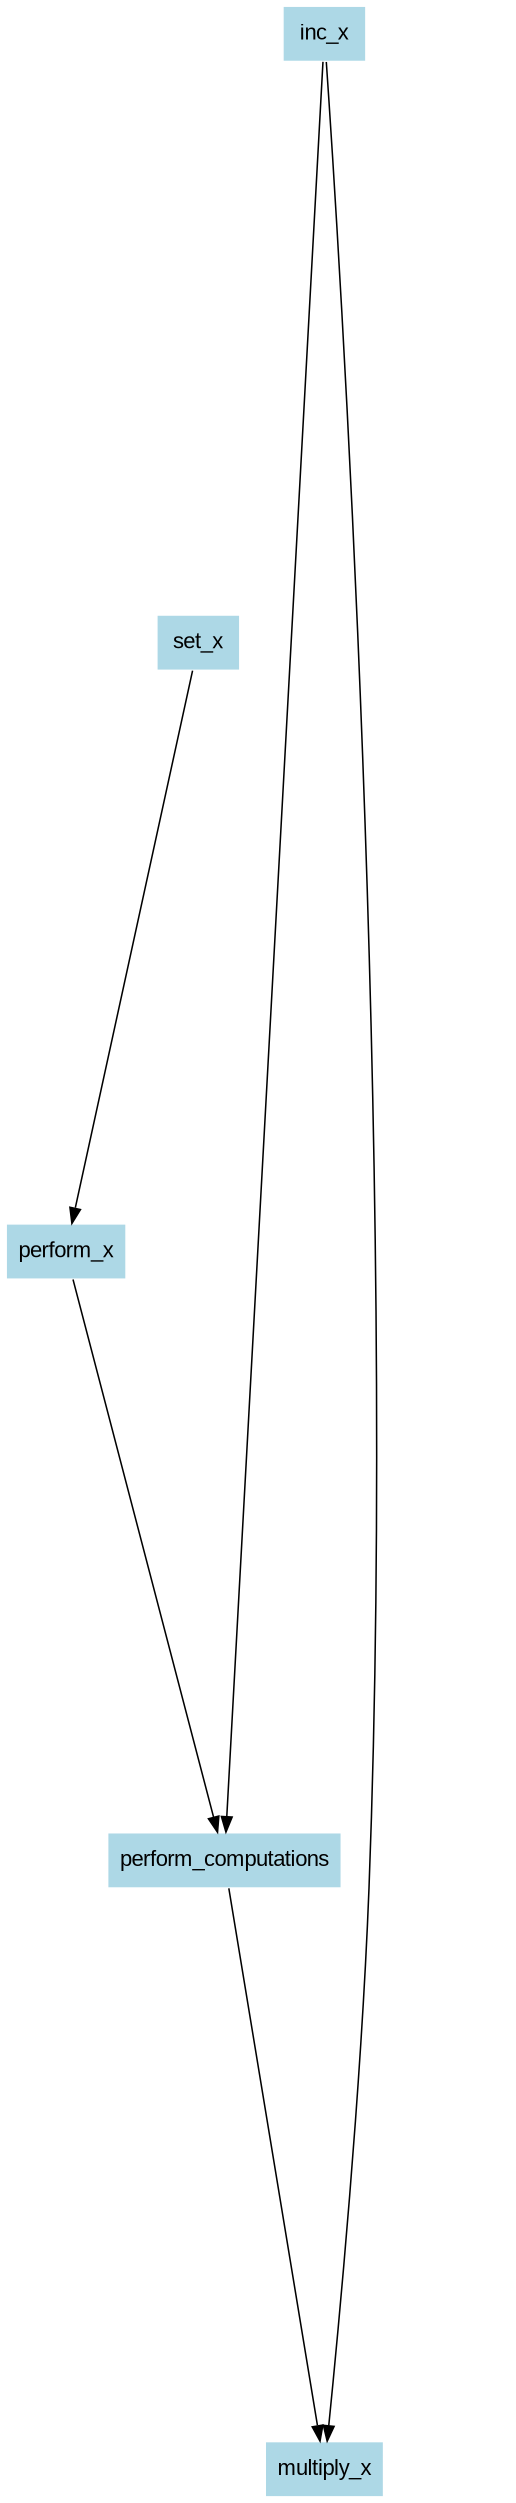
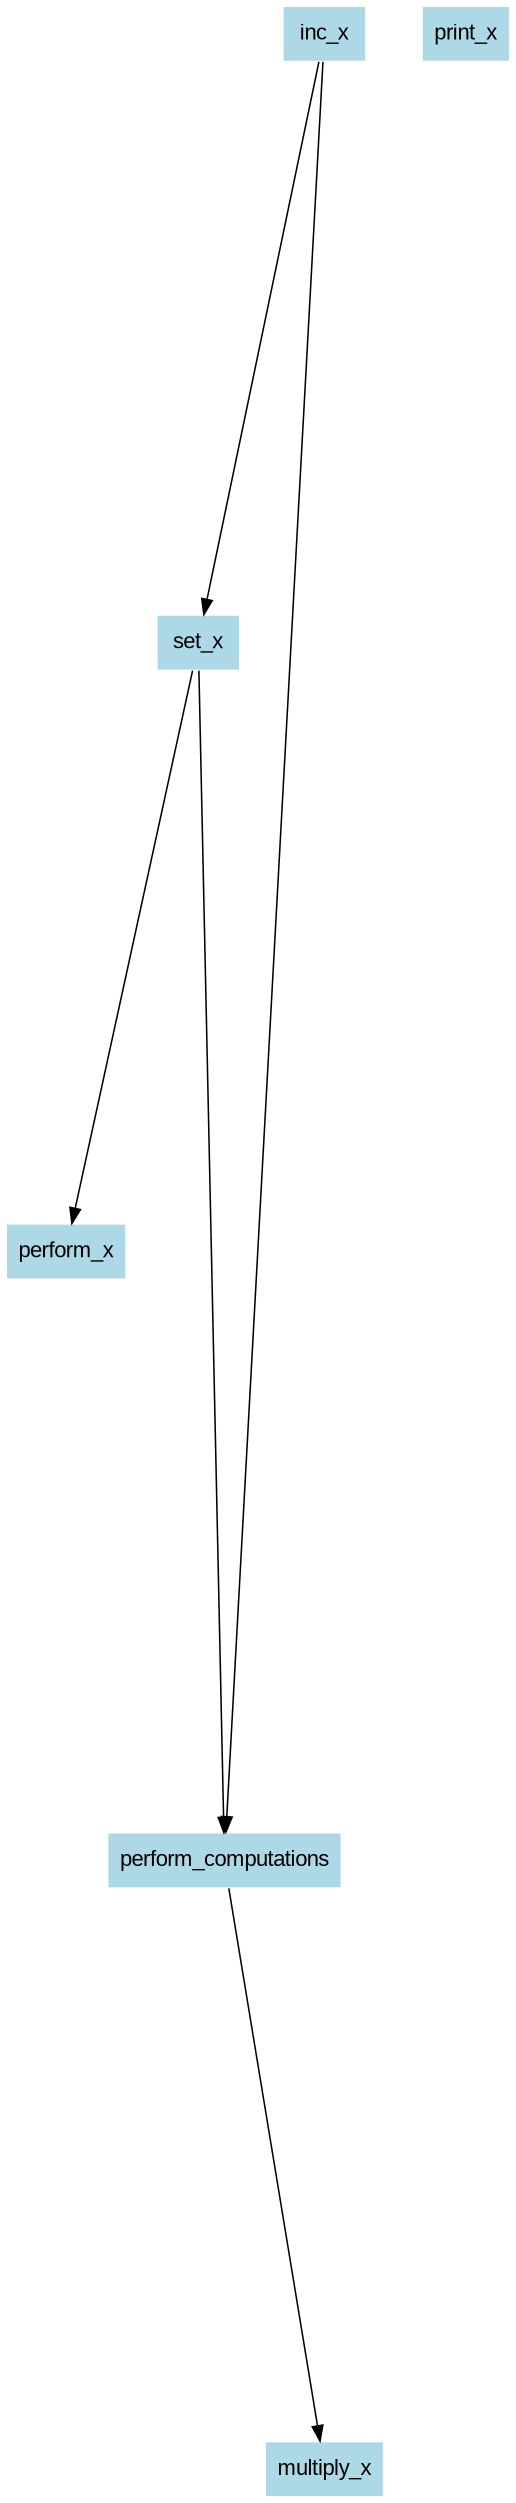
none -> (466, 34)
(375, 1244) -> (263, 330)
(143, 1548) -> (211, 1244)
